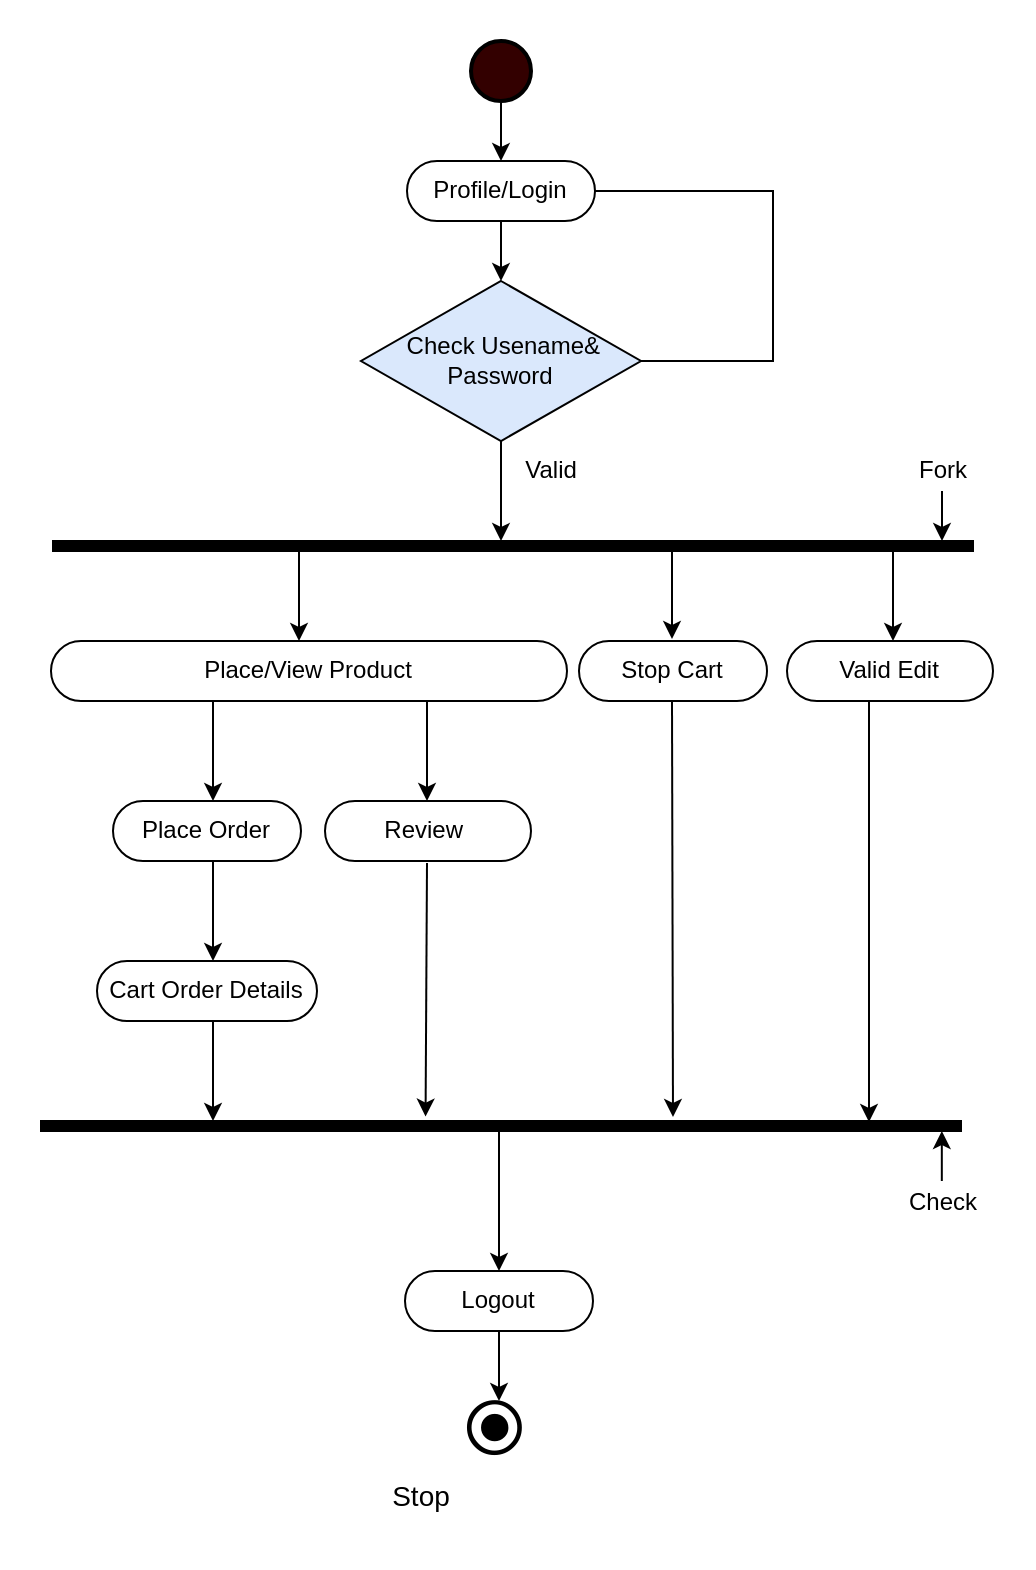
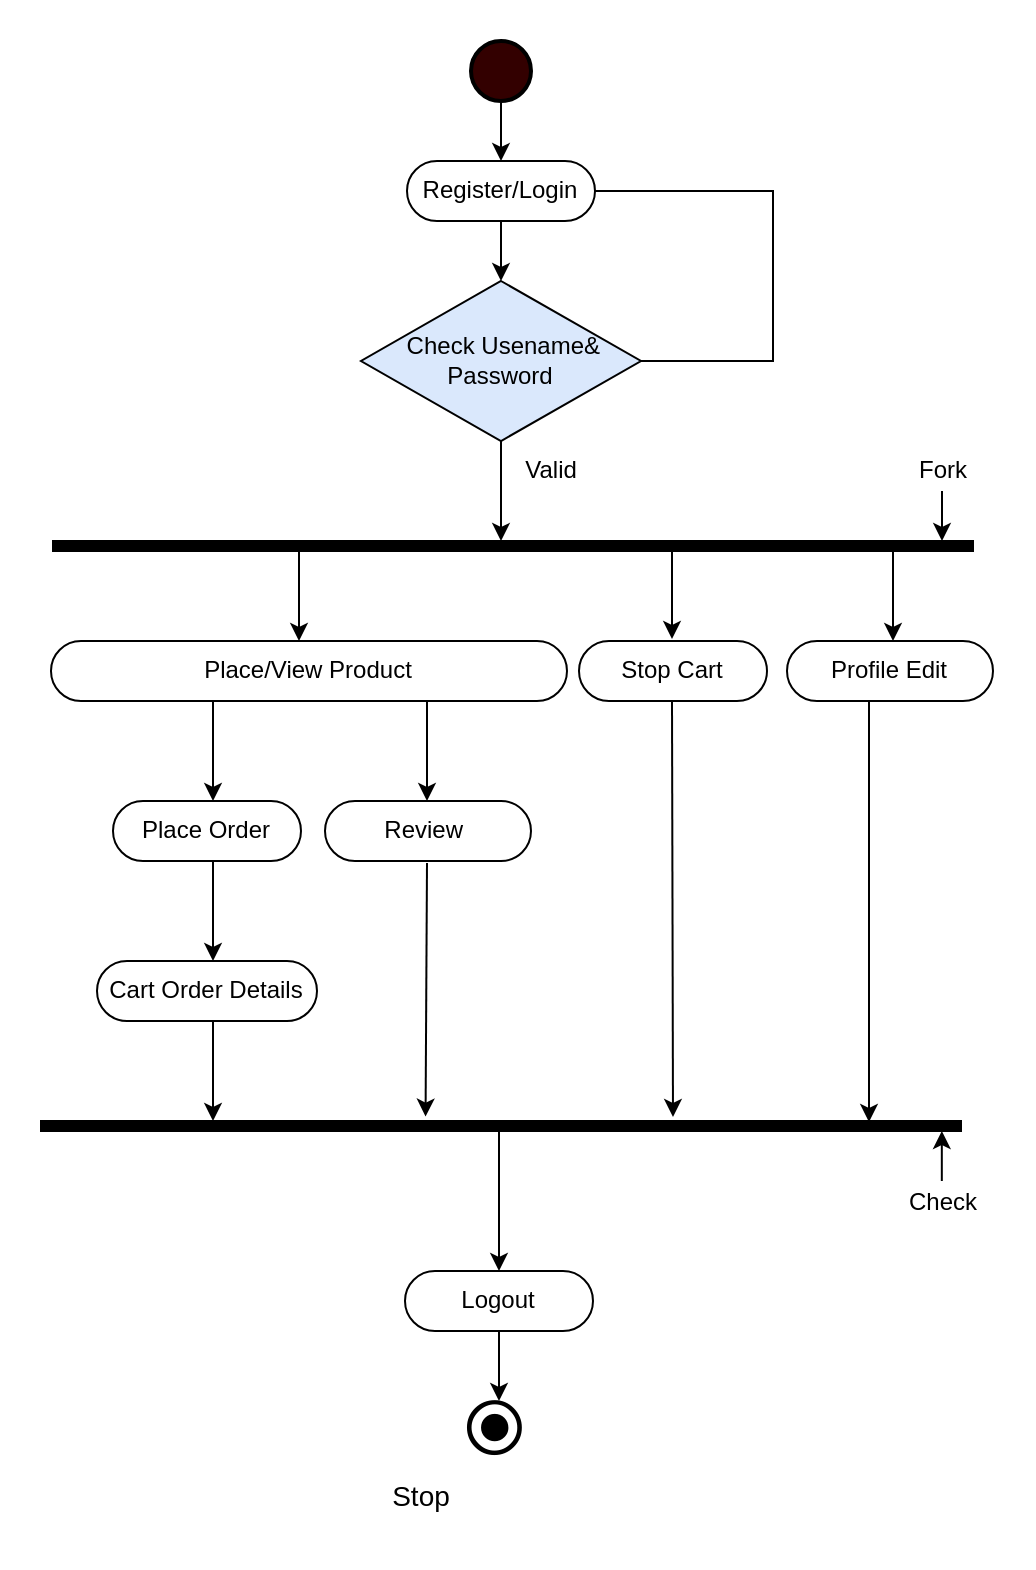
(501, 191) -> (501, 191)
(890, 671) -> (890, 671)
